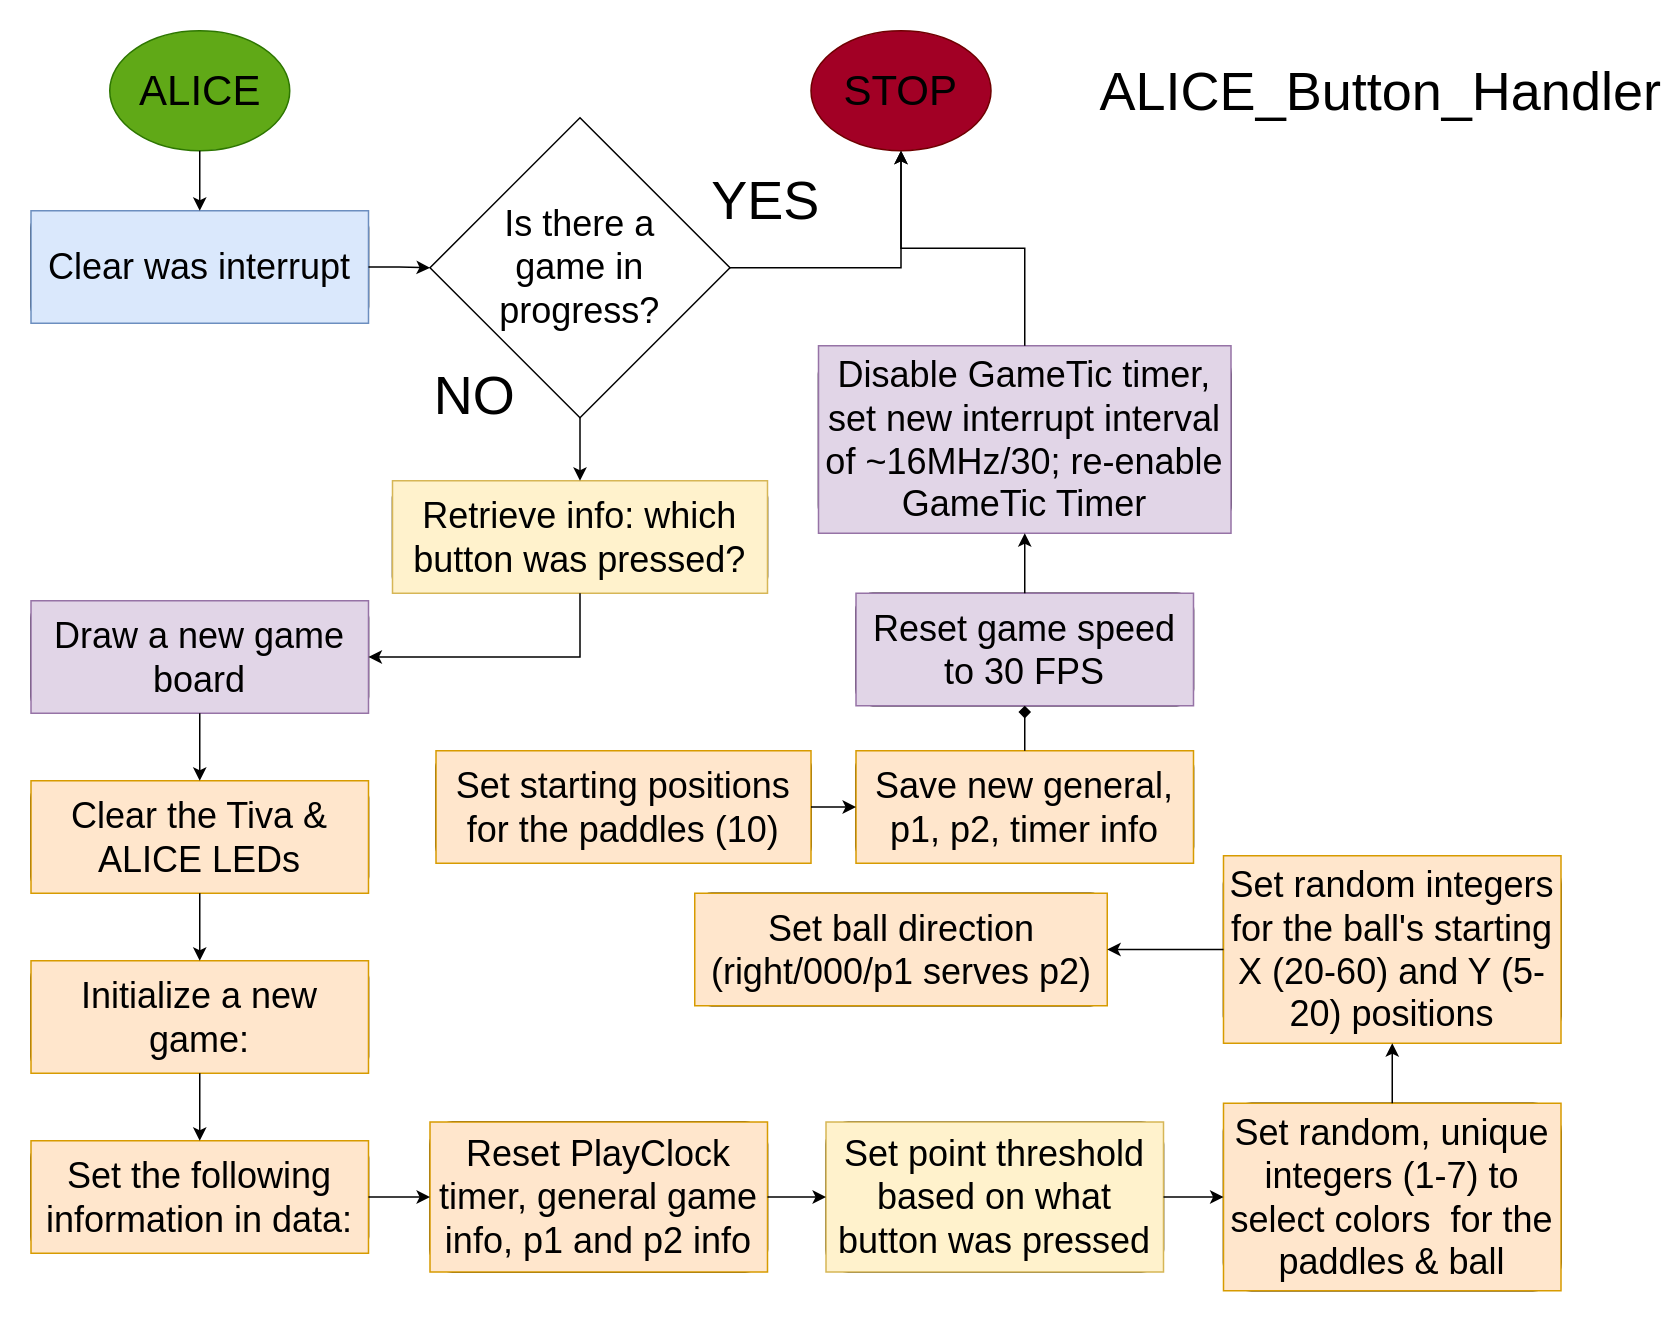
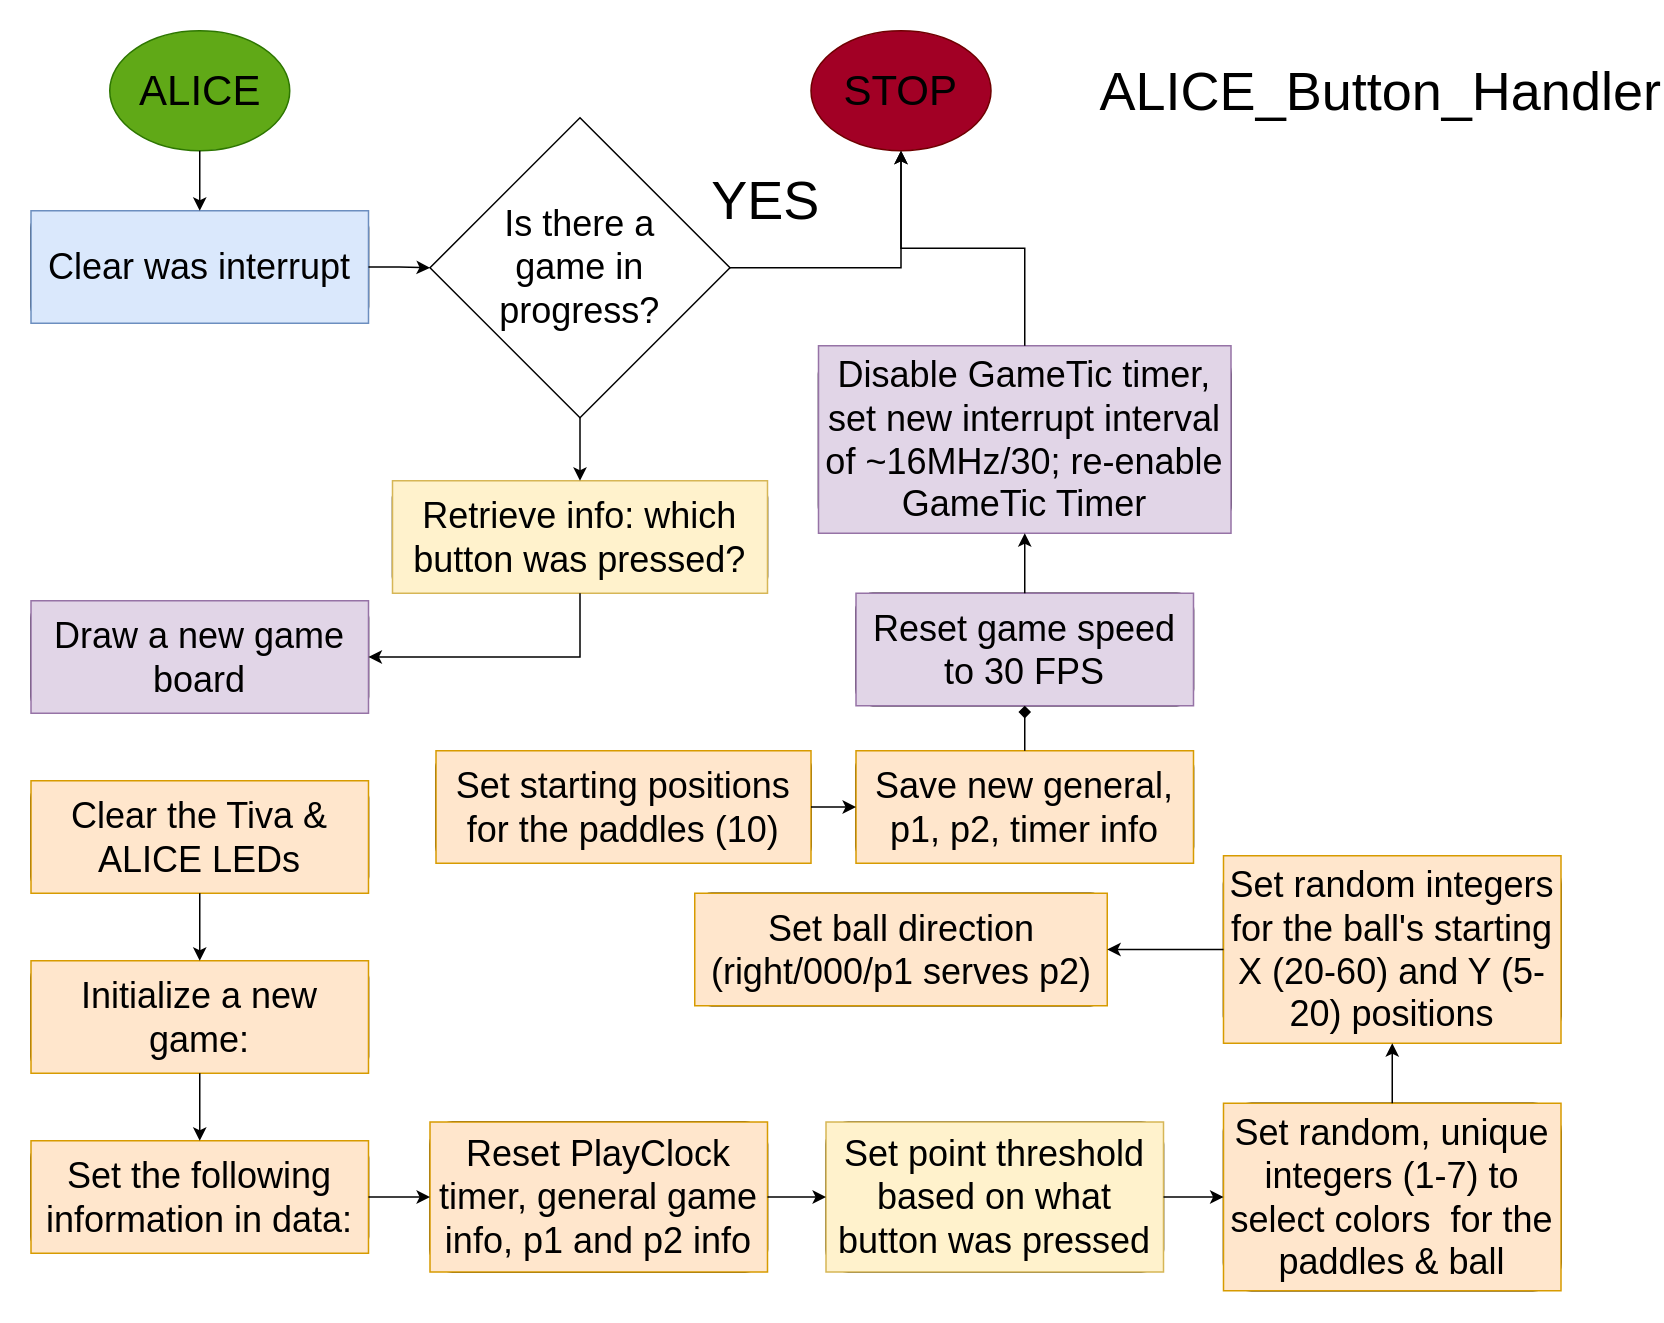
(475, 395) -> none
(200, 742) -> none
